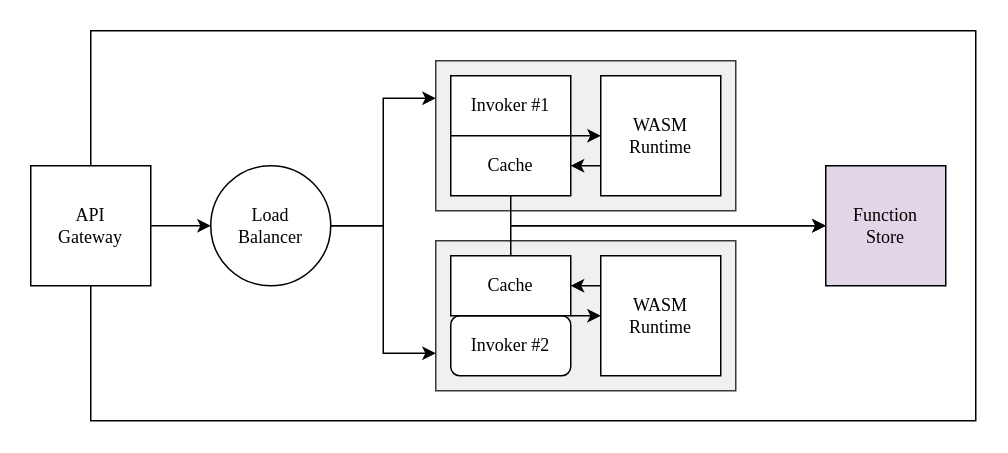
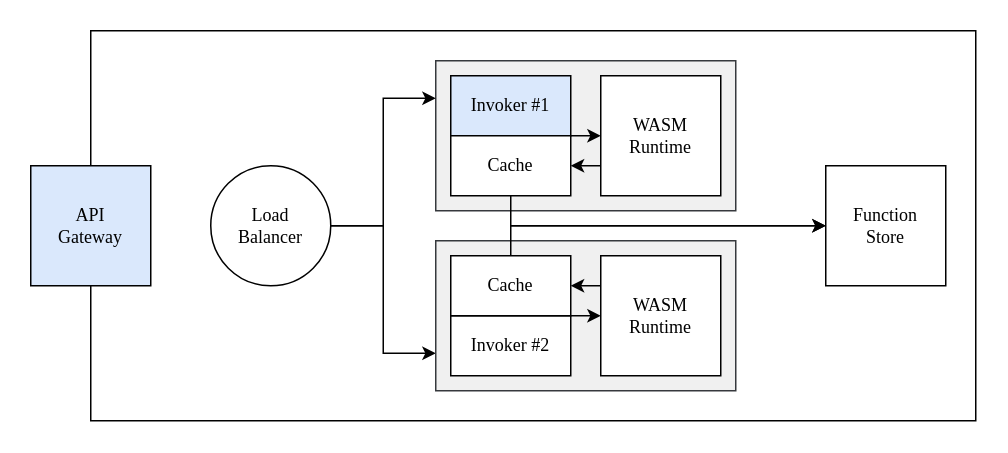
(511, 106) -> (511, 106)
(91, 226) -> (91, 226)
(176, 226) -> none
(886, 226) -> (886, 226)
(511, 346) -> (511, 346)
